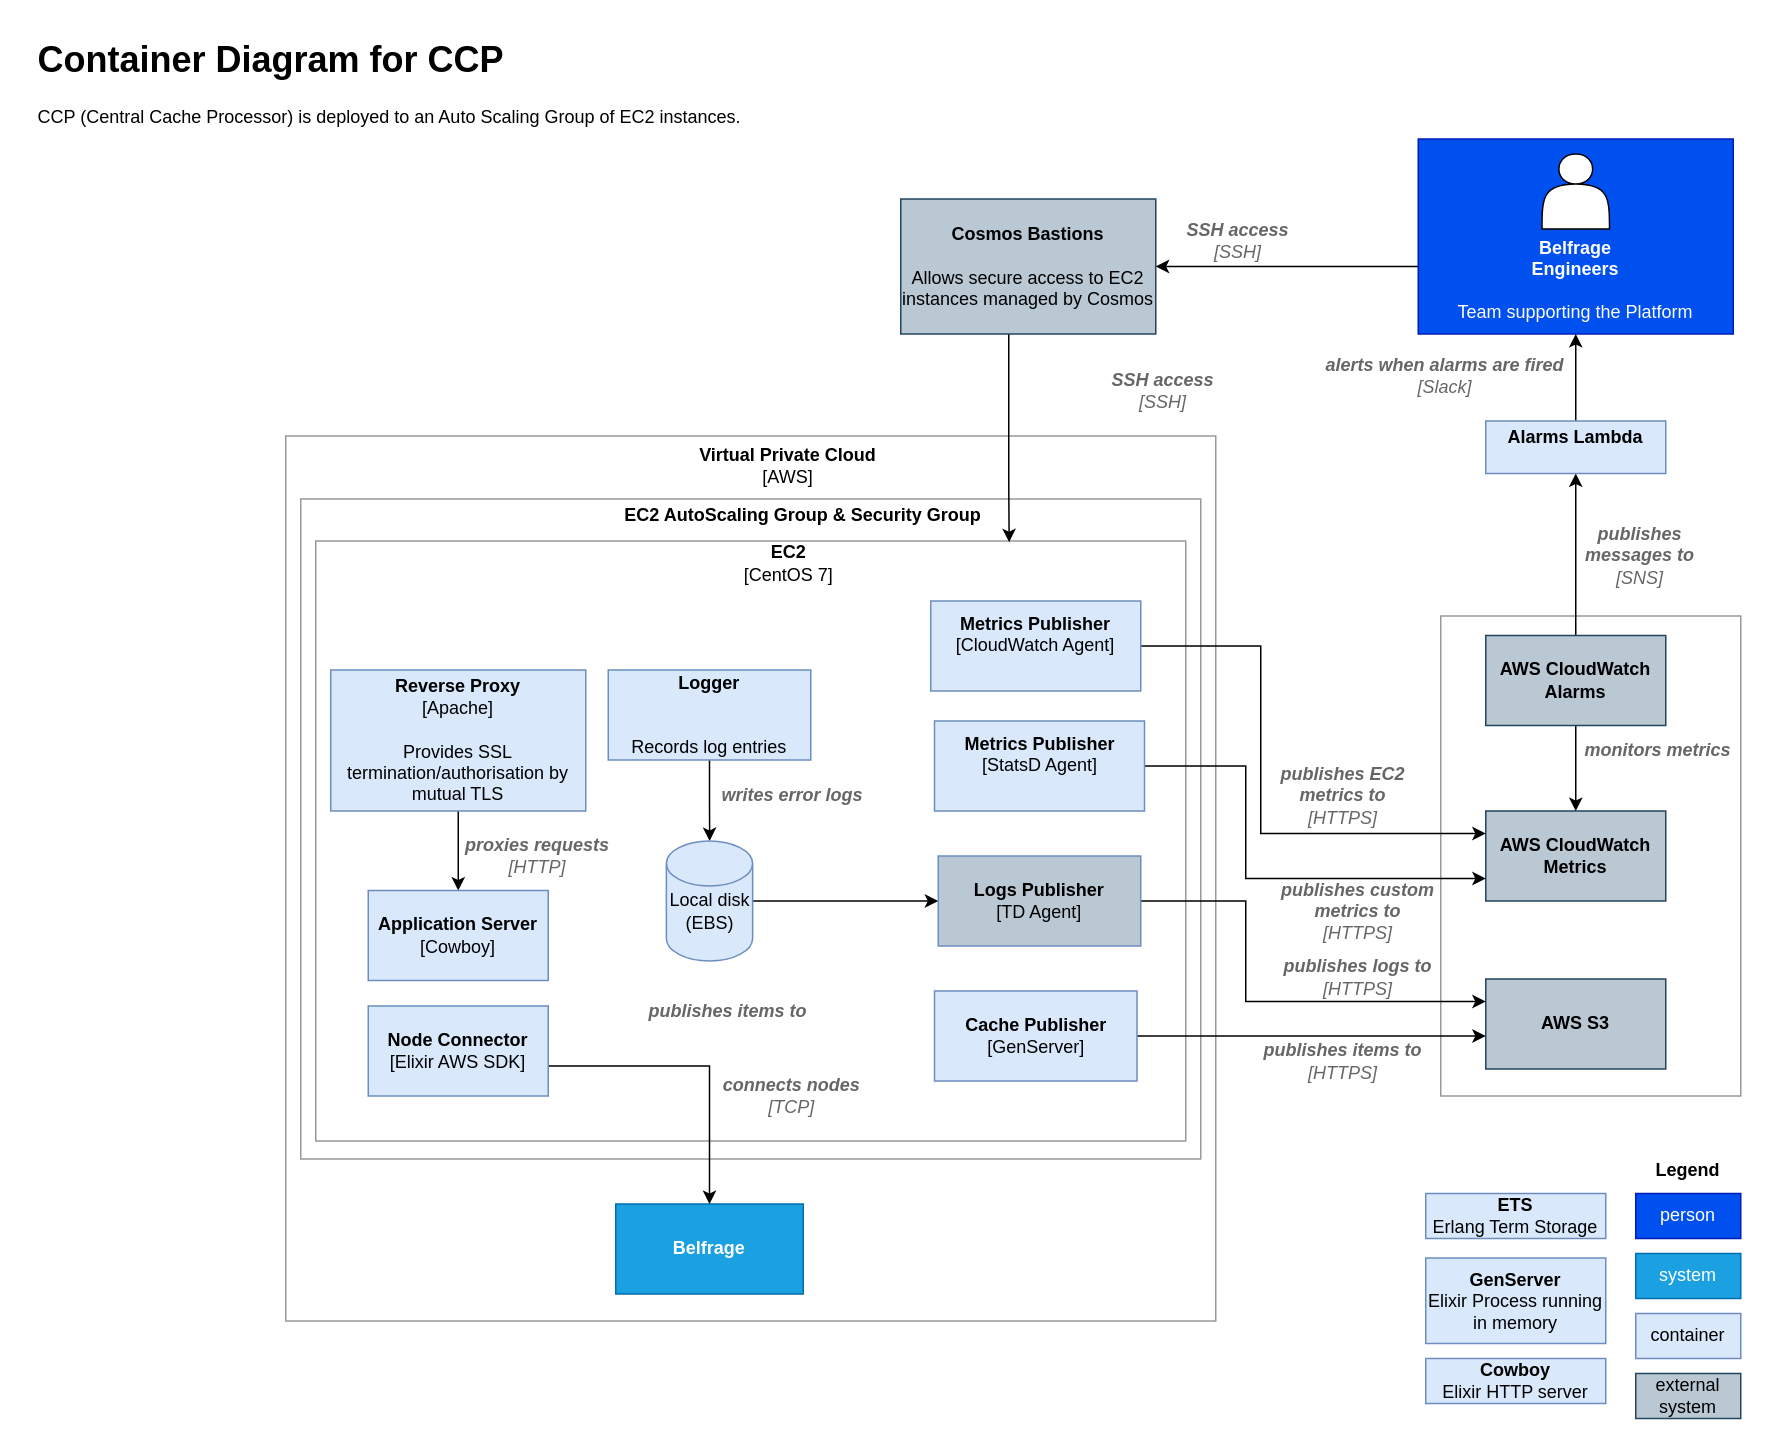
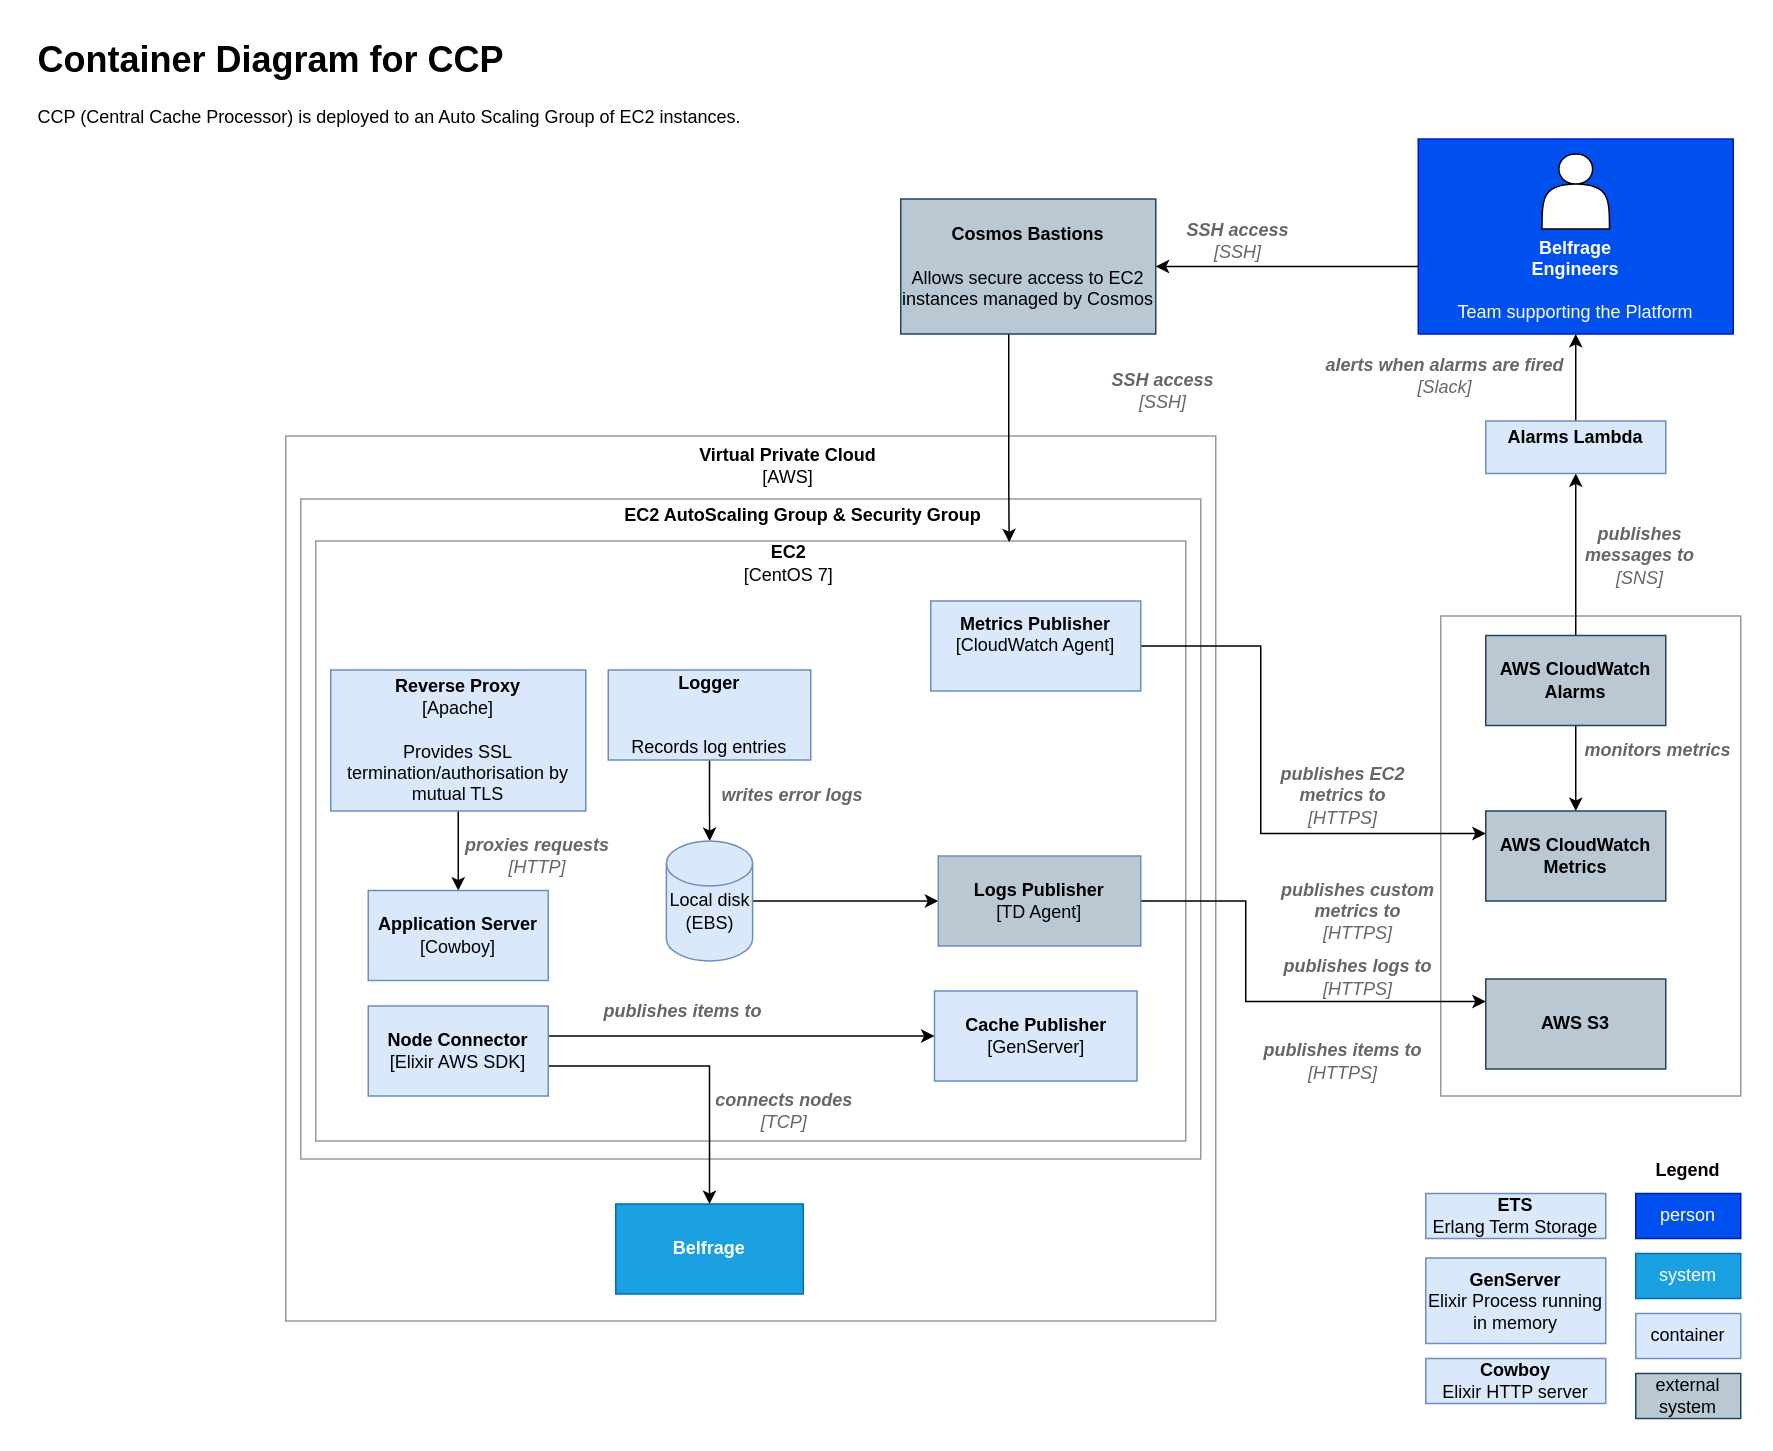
(1040, 766) -> none
(1254, 878) -> none
(728, 1012) -> (683, 1012)
none -> (737, 1036)
(1306, 1036) -> none
(792, 1096) -> (785, 1111)
